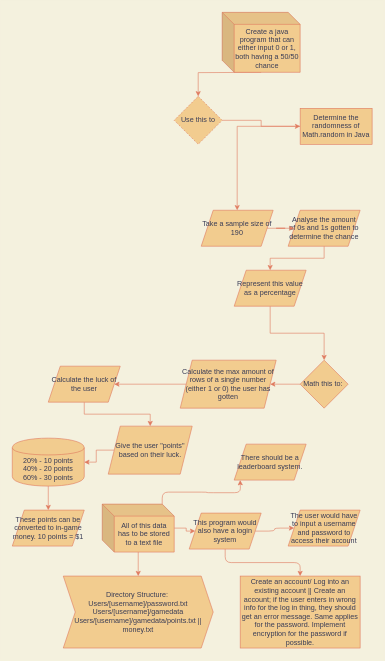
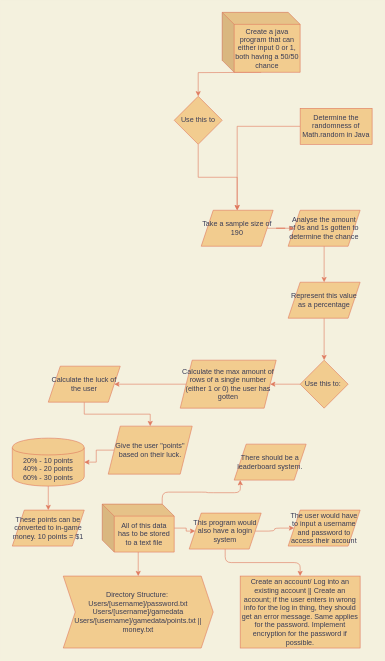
(198, 120) -> (198, 120)
(243, 120) -> (200, 177)
(270, 288) -> (324, 300)
(324, 384) -> (324, 384)
